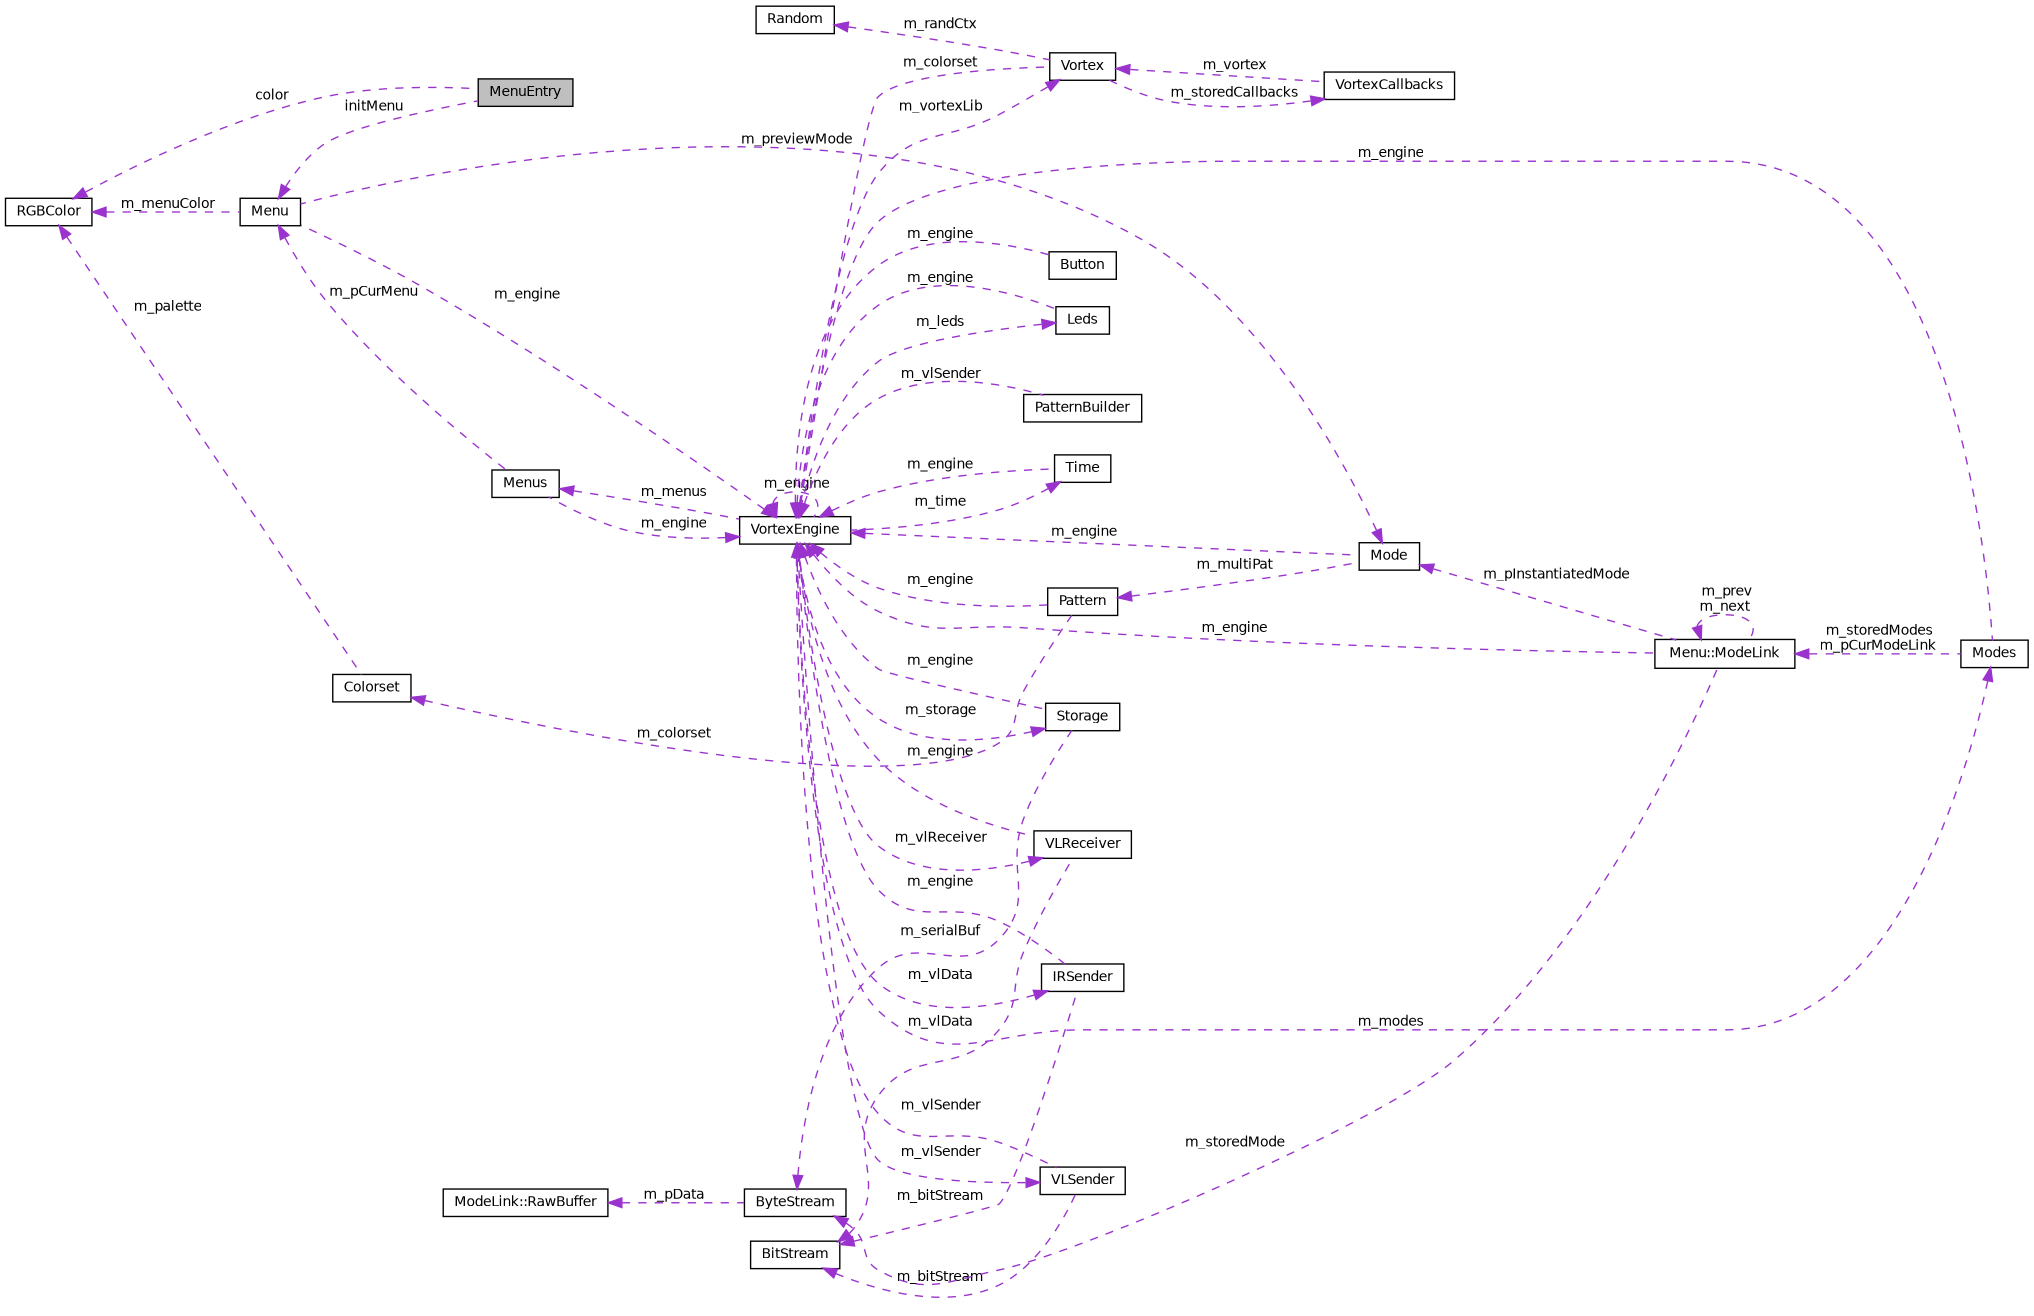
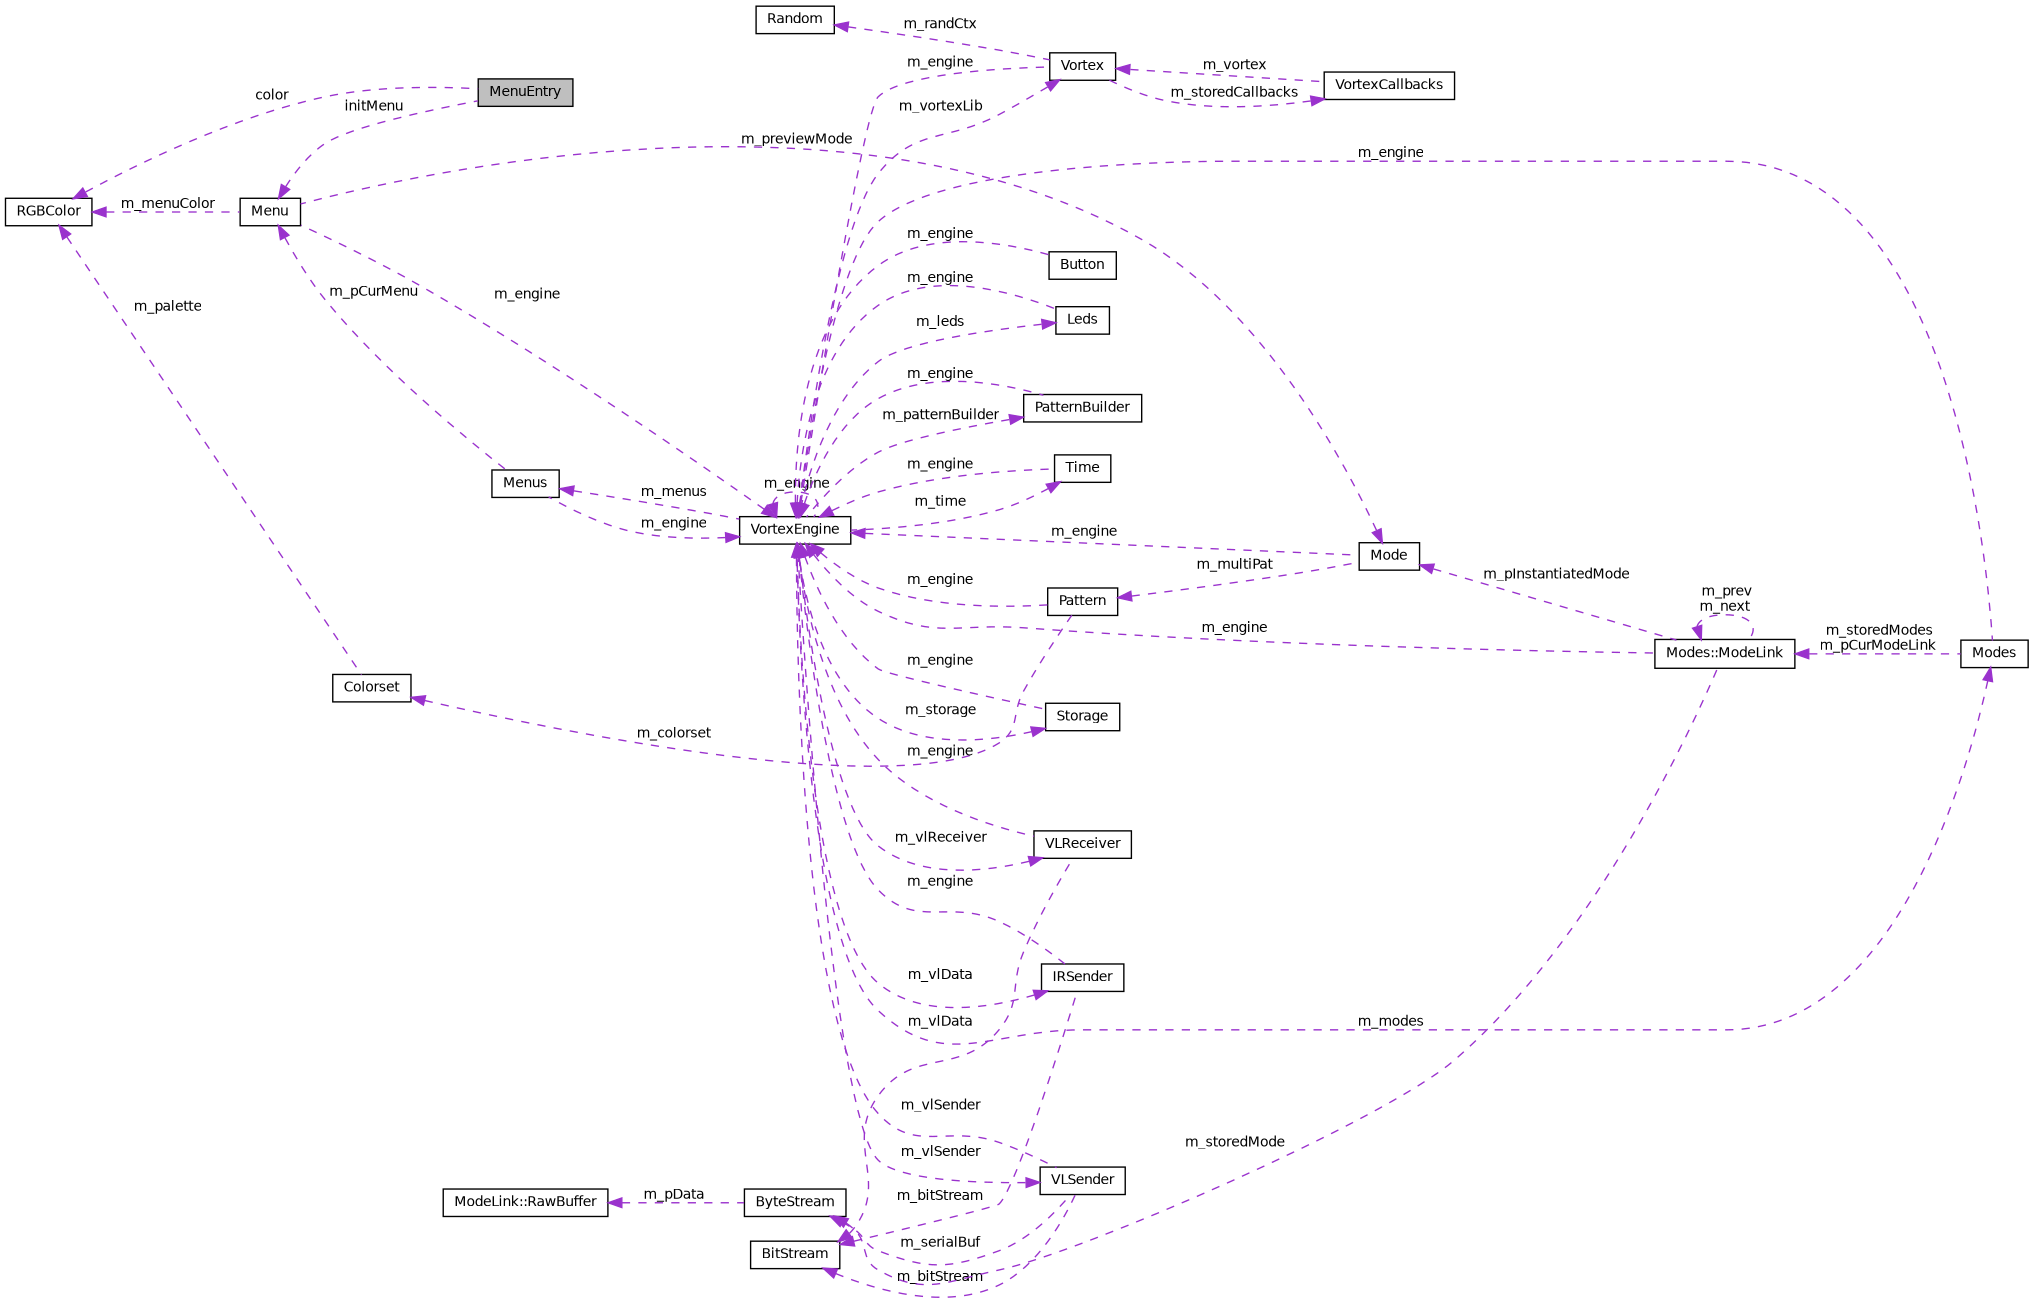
(939, 63) -> (939, 63)
(939, 375) -> (939, 375)
none -> (896, 445)
(1725, 654) -> (1725, 654)
(939, 955) -> (961, 1262)
